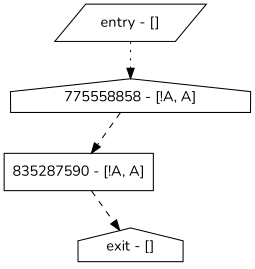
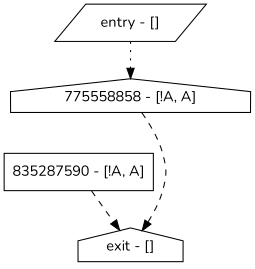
(109, 129) -> (166, 167)
